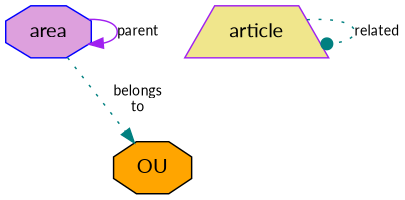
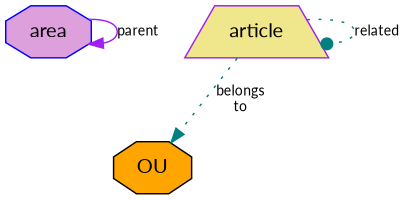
(96, 95) -> (209, 95)
